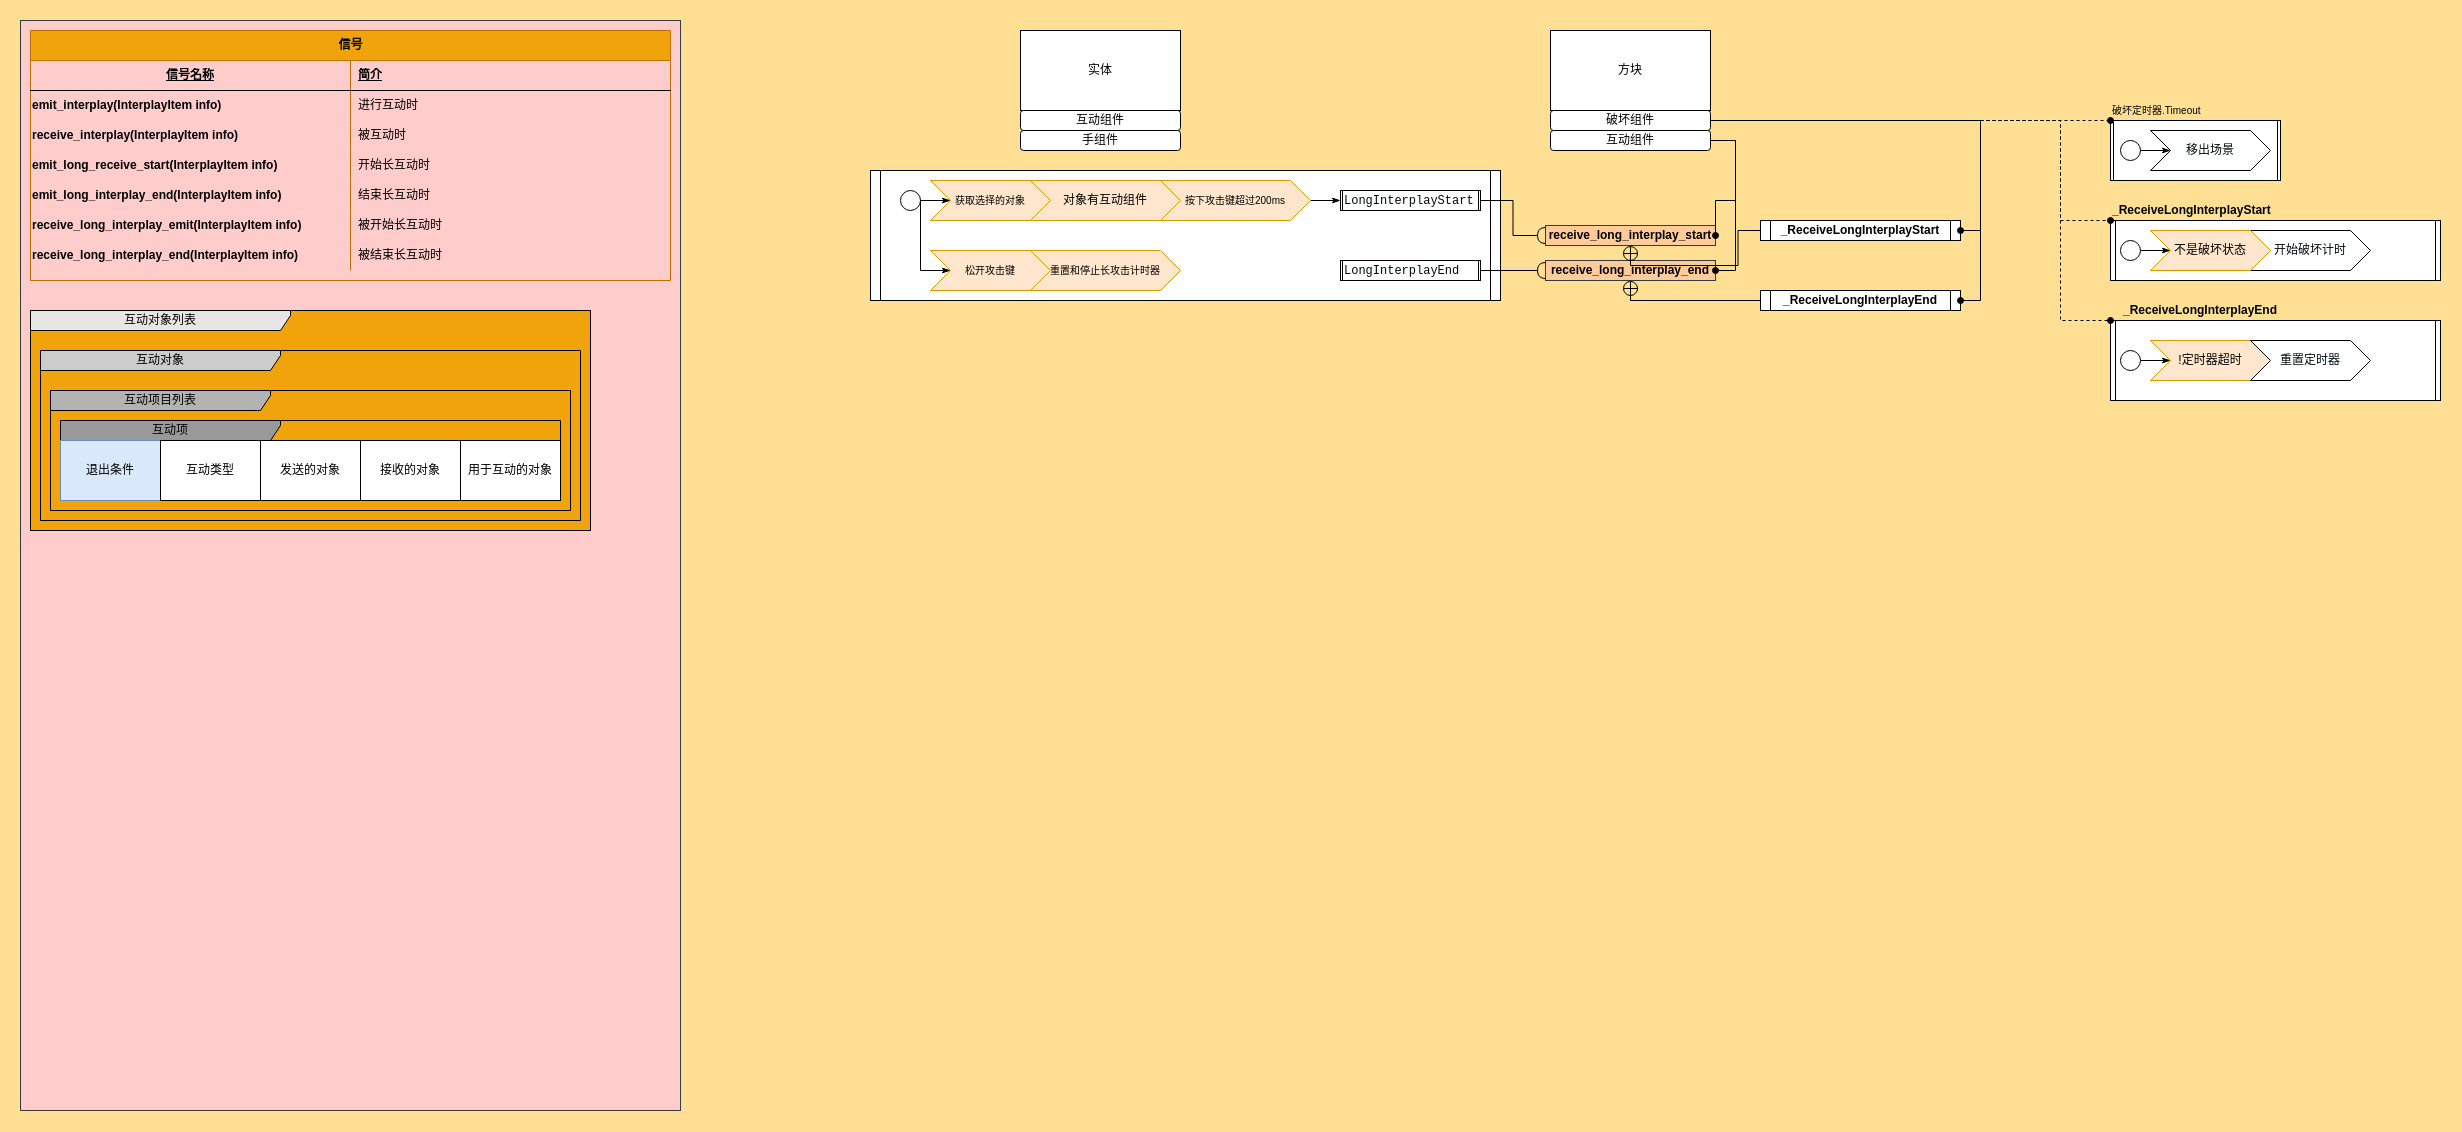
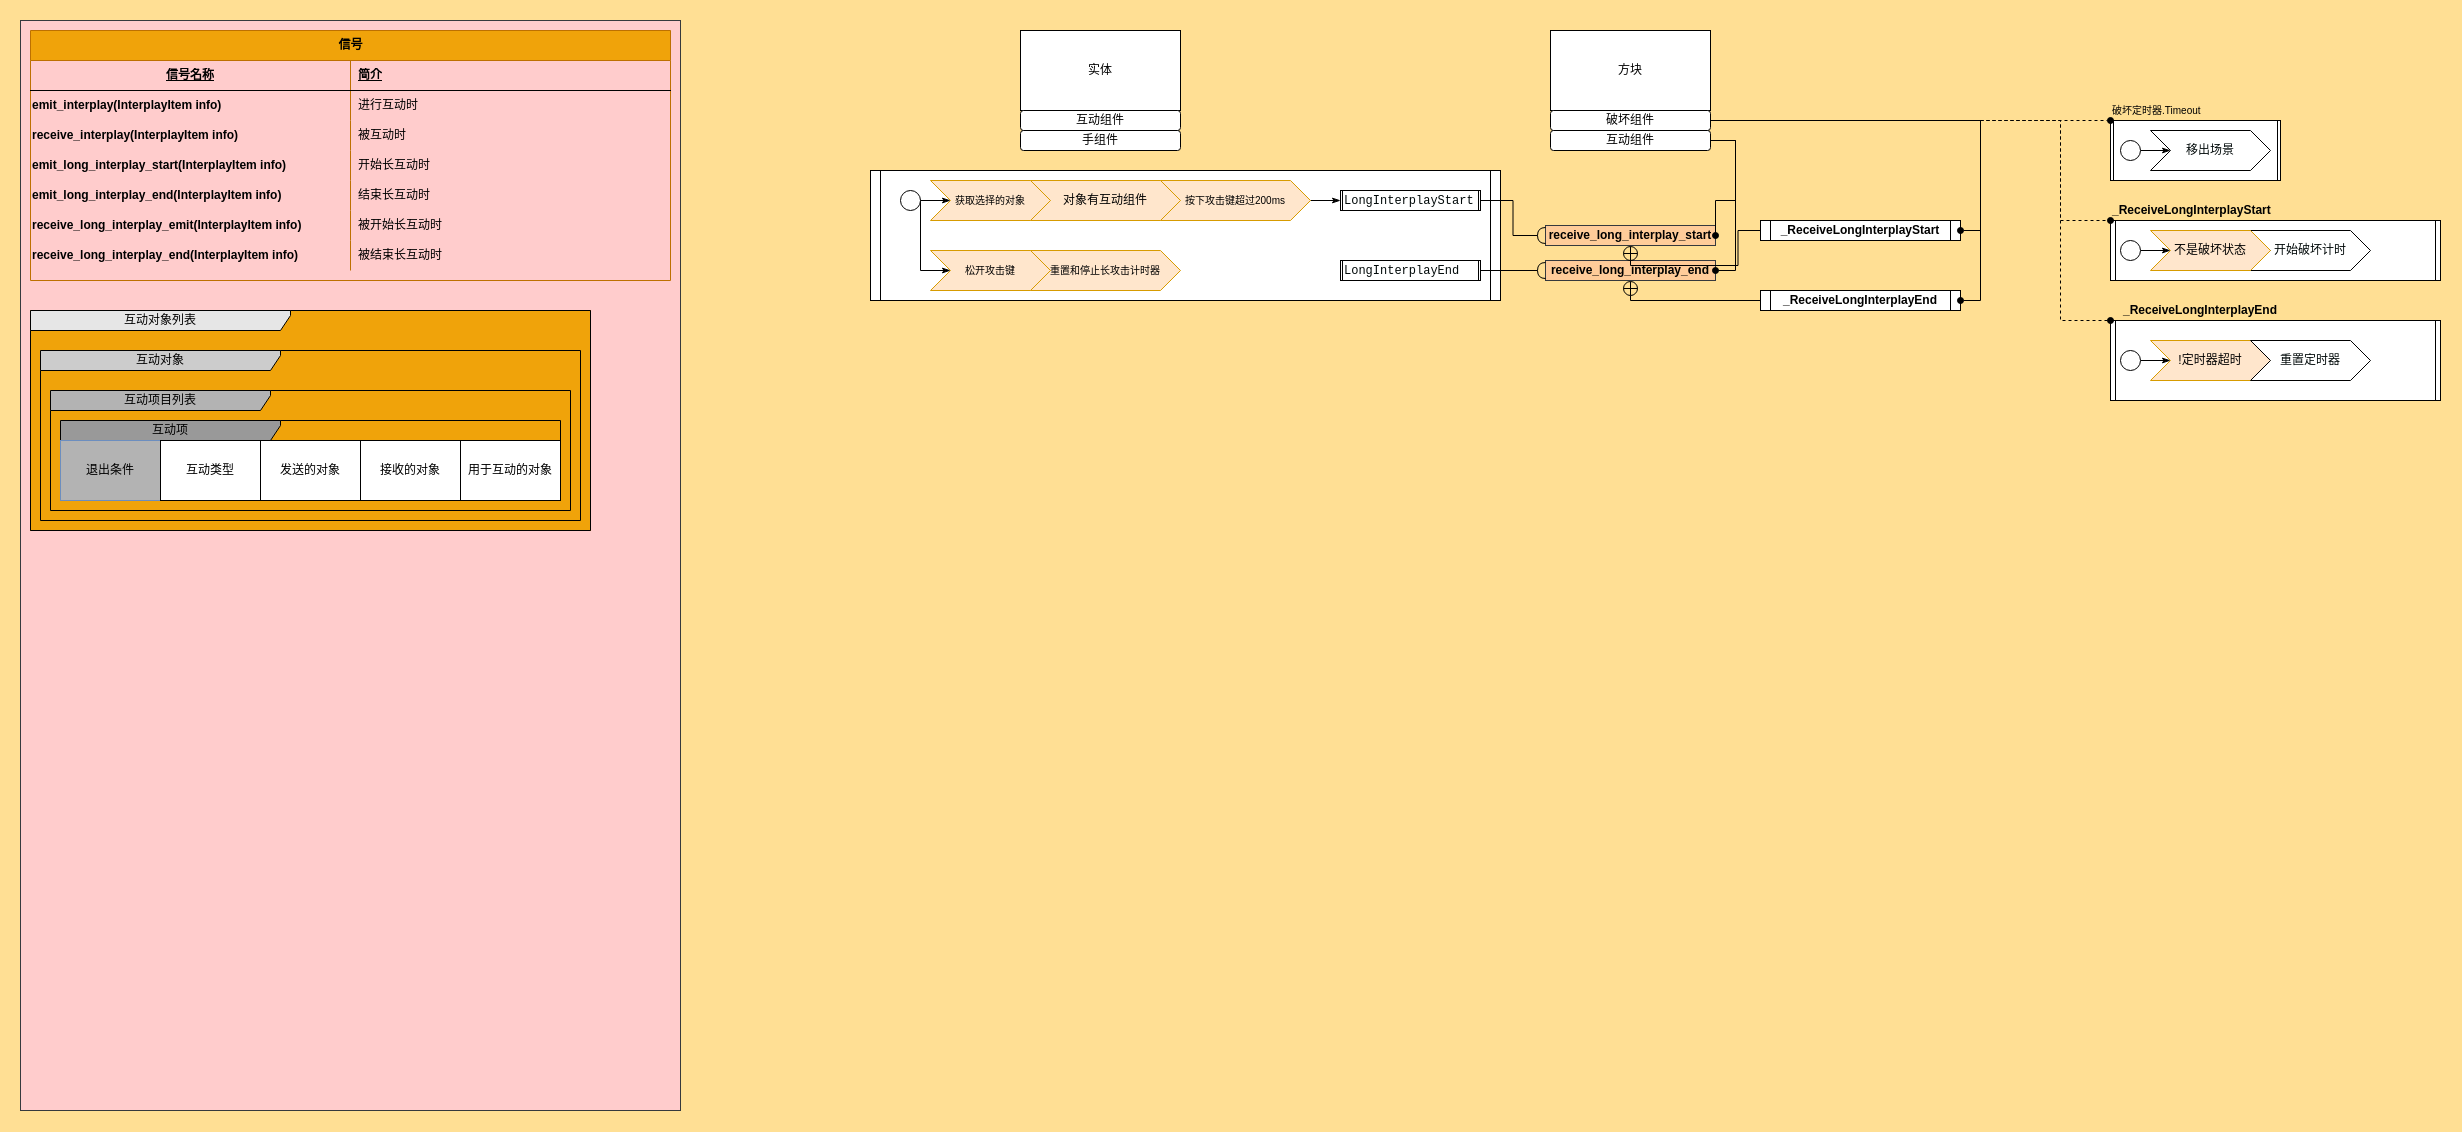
(168, 166) -> (173, 166)
(111, 471) -> (111, 471)
